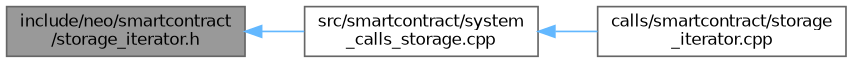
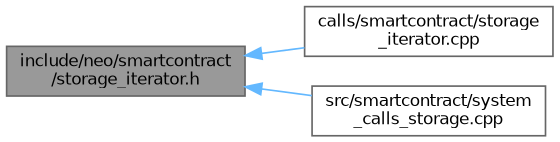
(576, 31) -> (283, 51)
